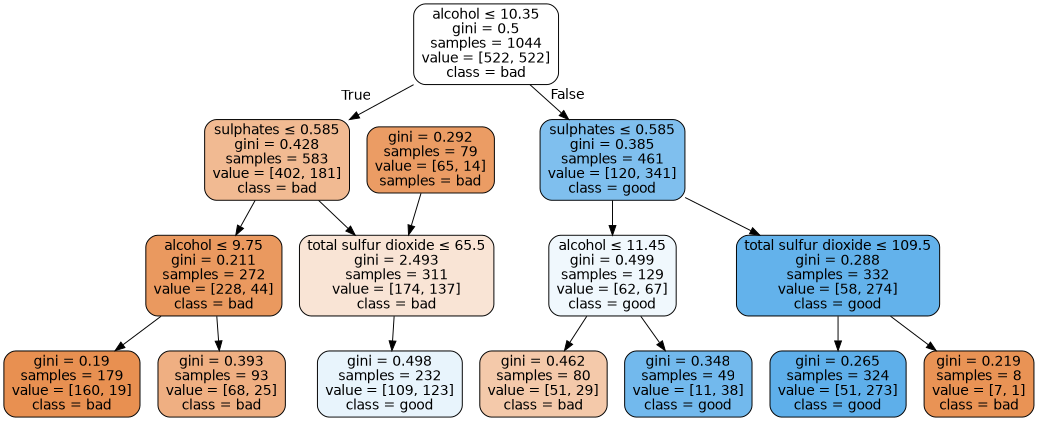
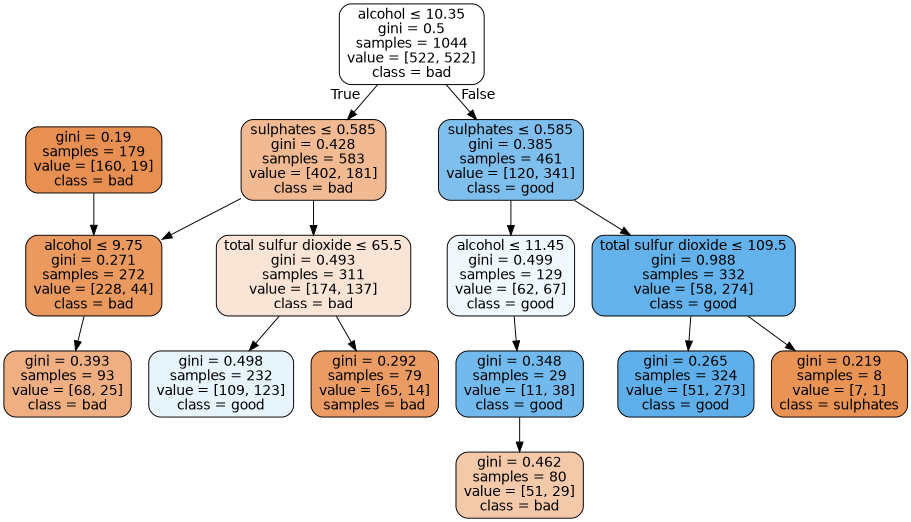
(416, 209) -> (344, 329)
(214, 261) -> (94, 261)
(397, 261) -> (314, 261)
(838, 261) -> (694, 261)
(578, 329) -> (520, 430)
(142, 330) -> (94, 209)
(688, 376) -> (520, 376)
(979, 405) -> (840, 405)
